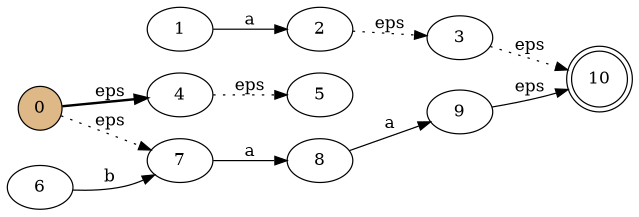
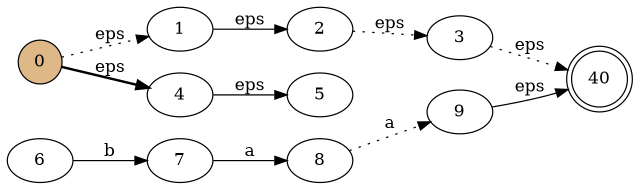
(250, 20) -> (250, 20)
(600, 79) -> (600, 79)
(244, 95) -> (244, 95)
(100, 131) -> (99, 48)
(384, 138) -> (384, 138)
